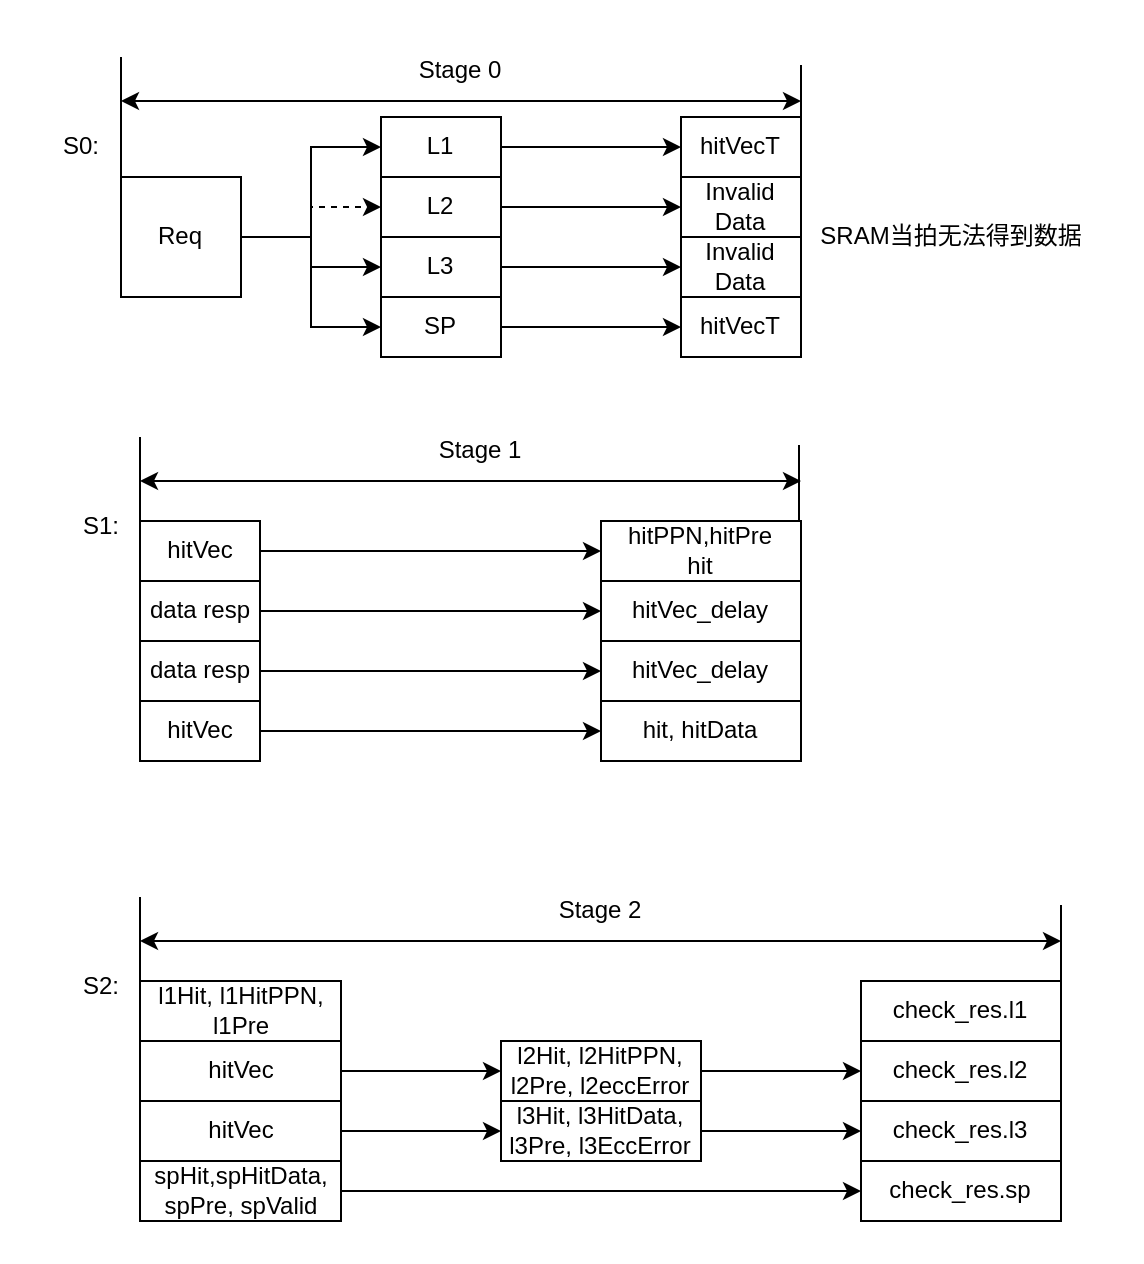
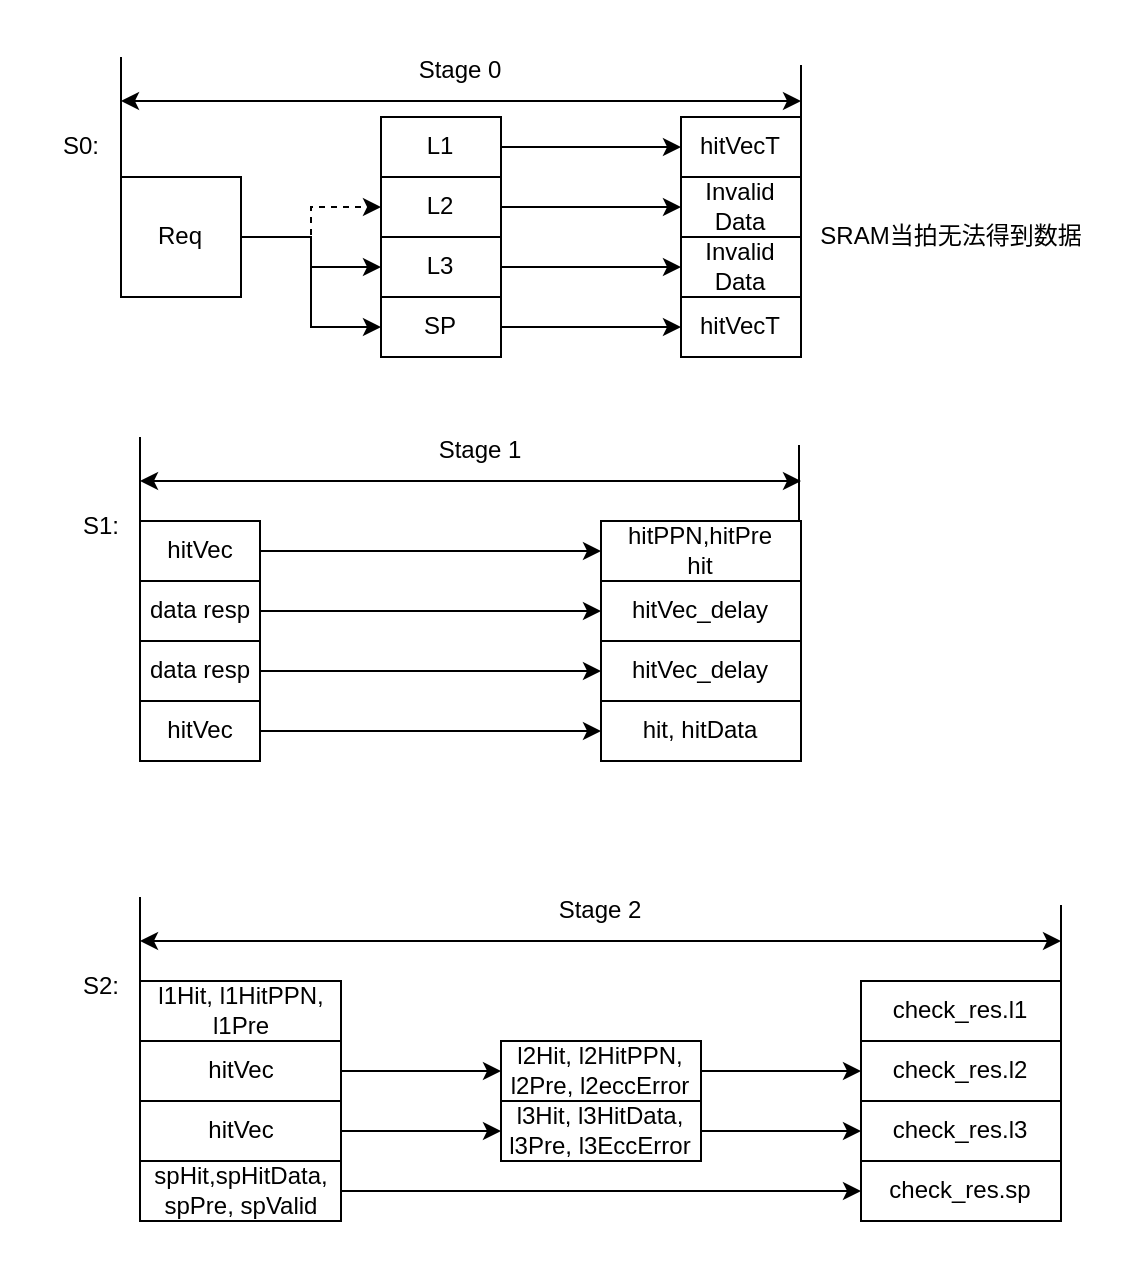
(311, 147) -> none
